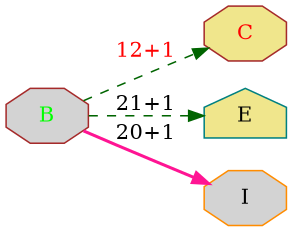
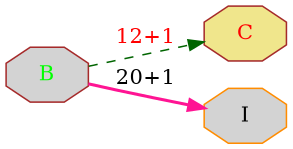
(245, 116) -> none
